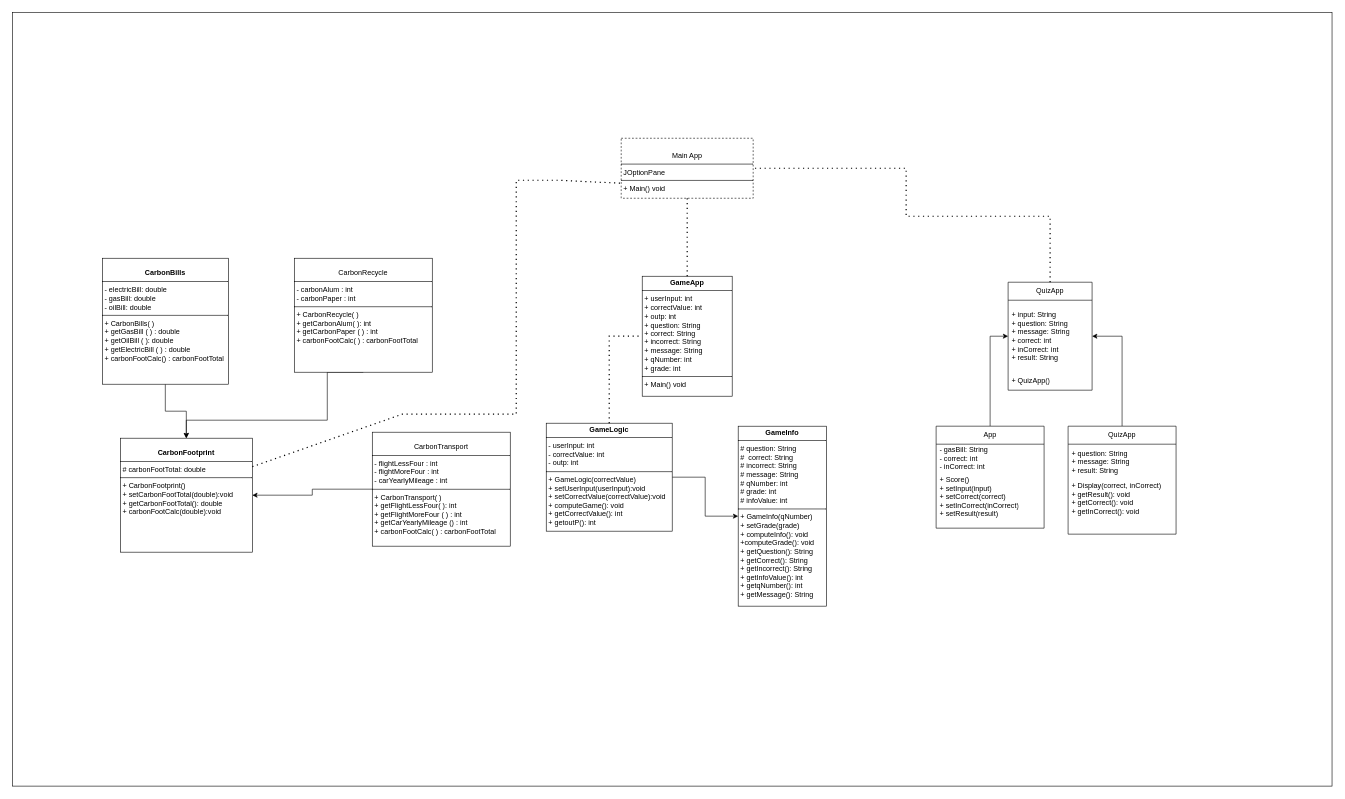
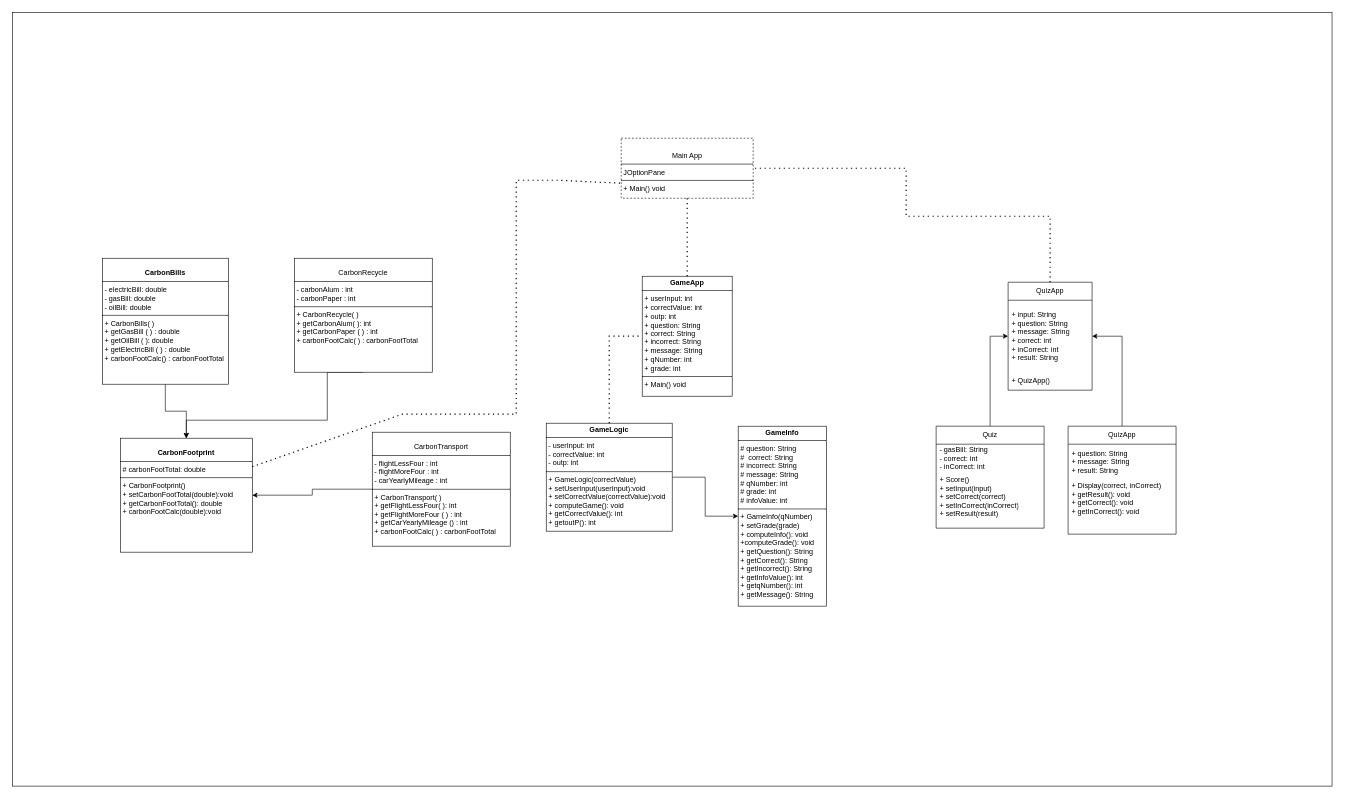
(990, 435) -> (990, 435)
